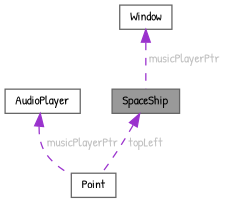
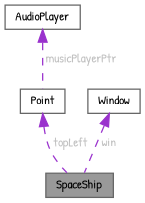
(183, 59) -> (108, 143)
(118, 150) -> (51, 152)
